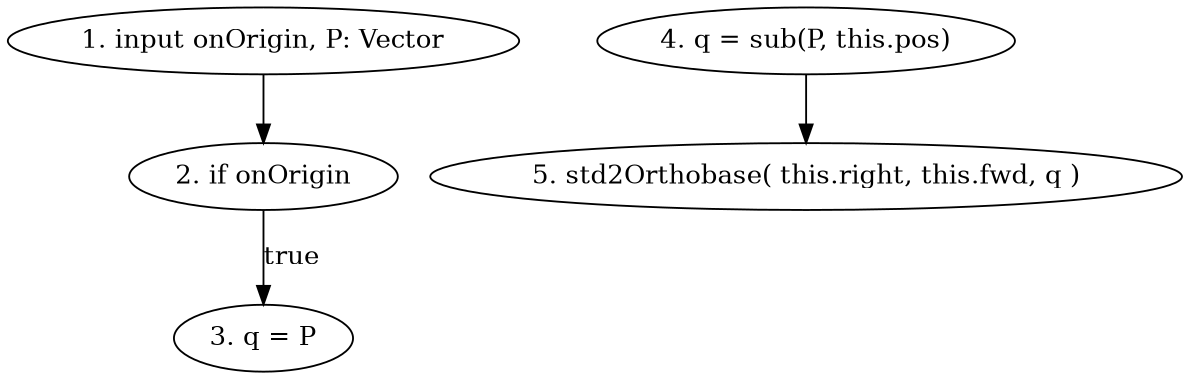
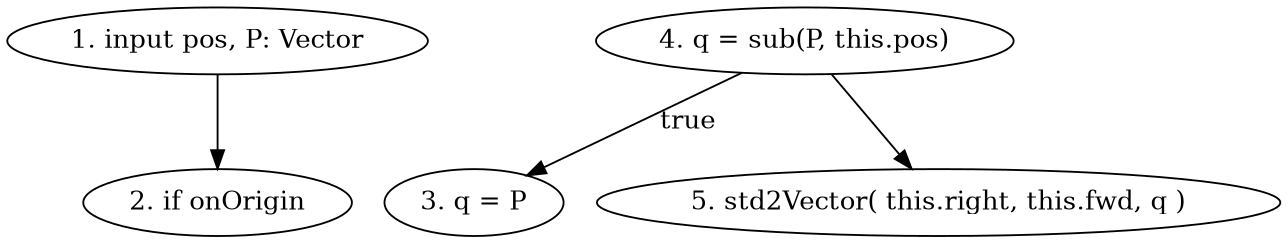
(263, 41) -> (218, 41)
(806, 177) -> (939, 203)
(263, 248) -> (643, 120)
